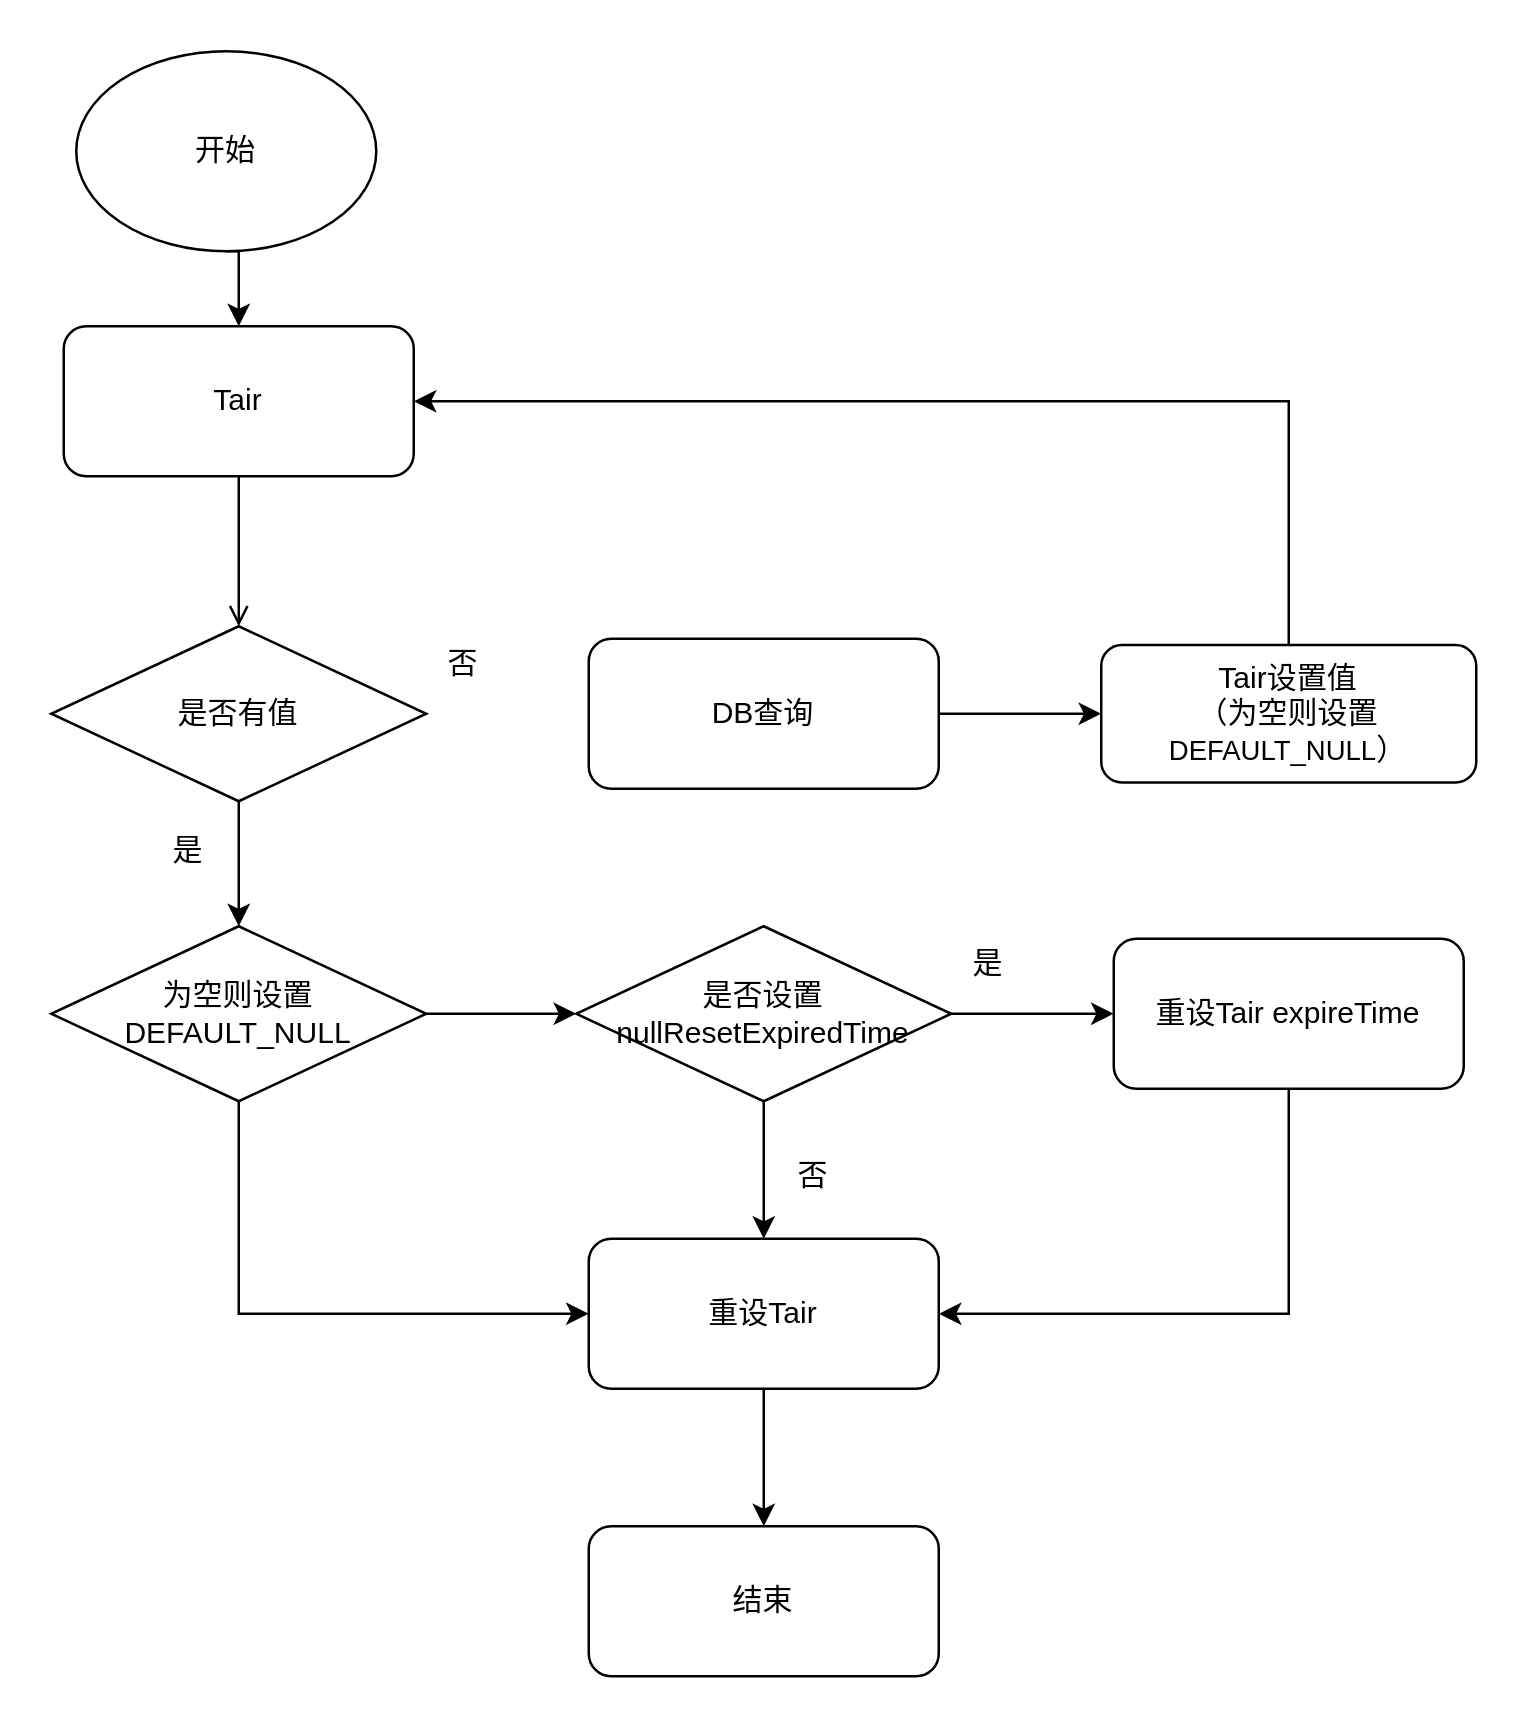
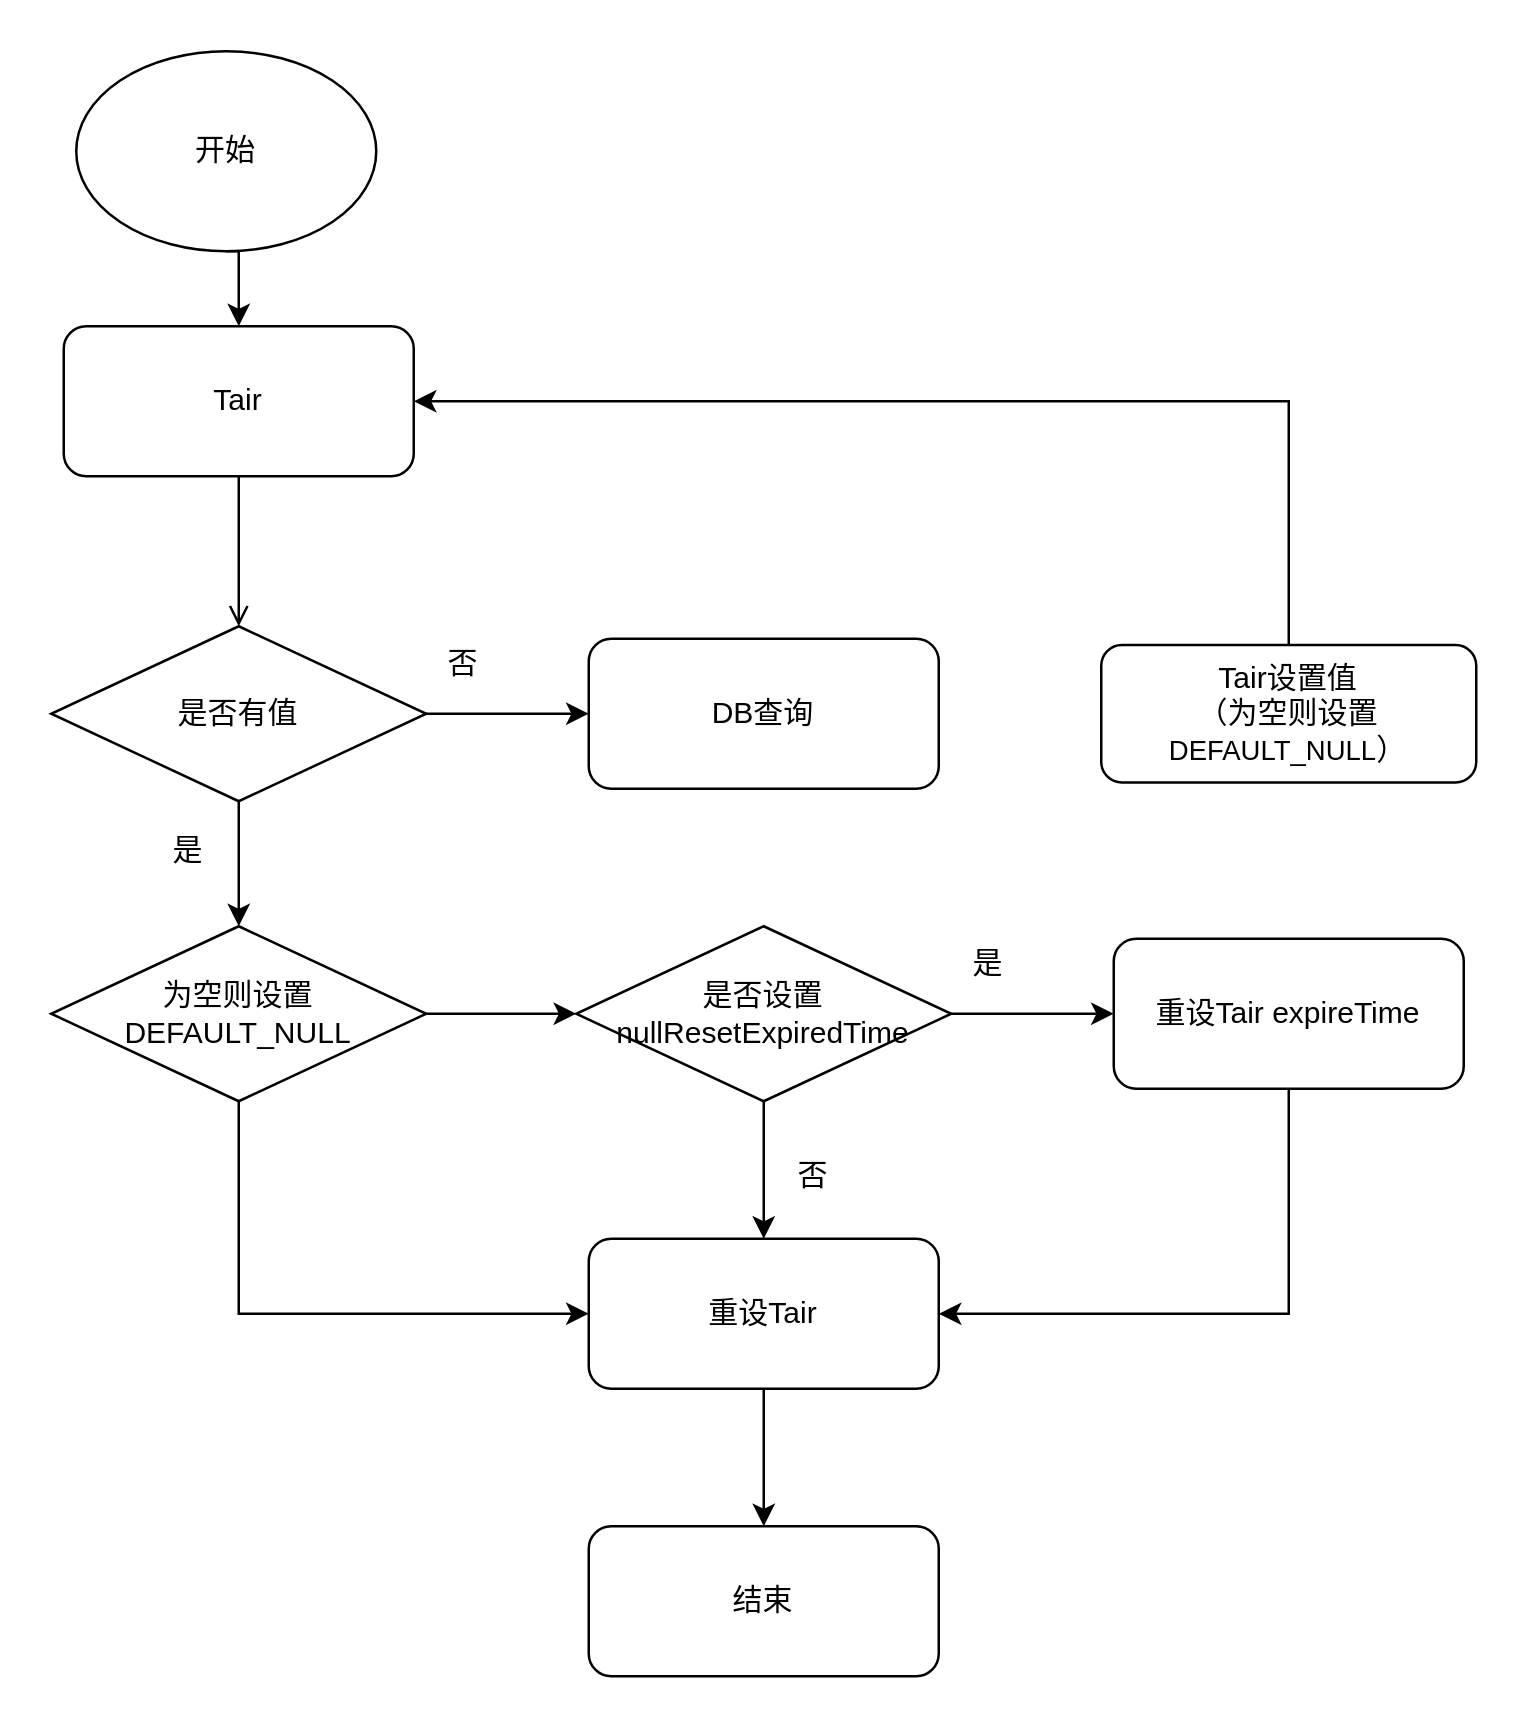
none -> (501, 714)
(1012, 714) -> none
